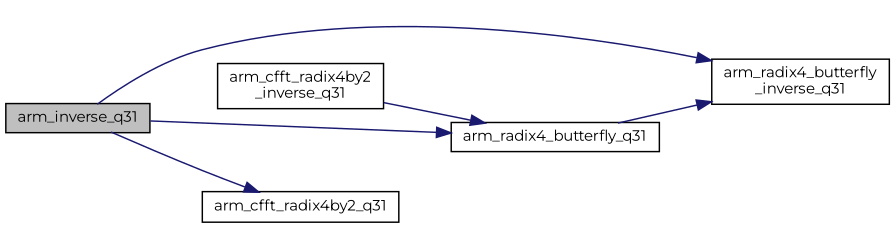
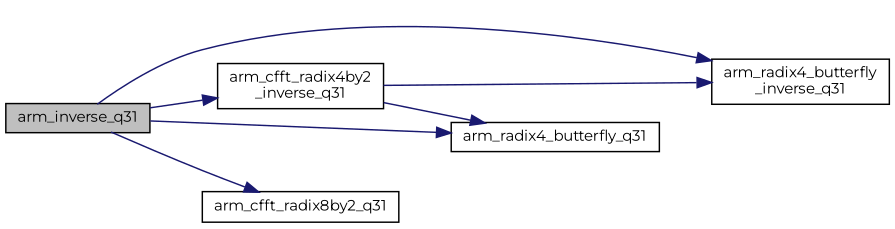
none -> (176, 104)
(657, 114) -> (540, 84)
(301, 207) -> (301, 207)
